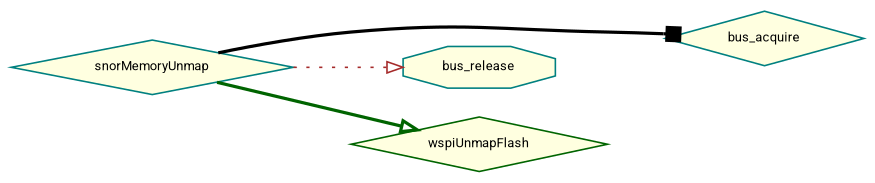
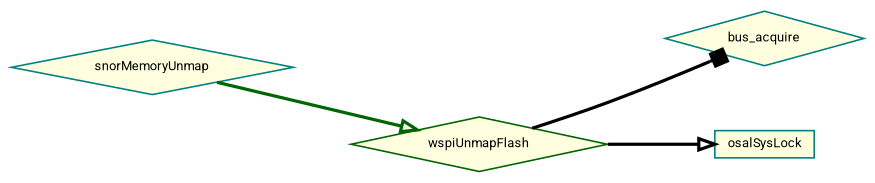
(440, 27) -> (622, 97)
(479, 67) -> none
none -> (765, 144)
